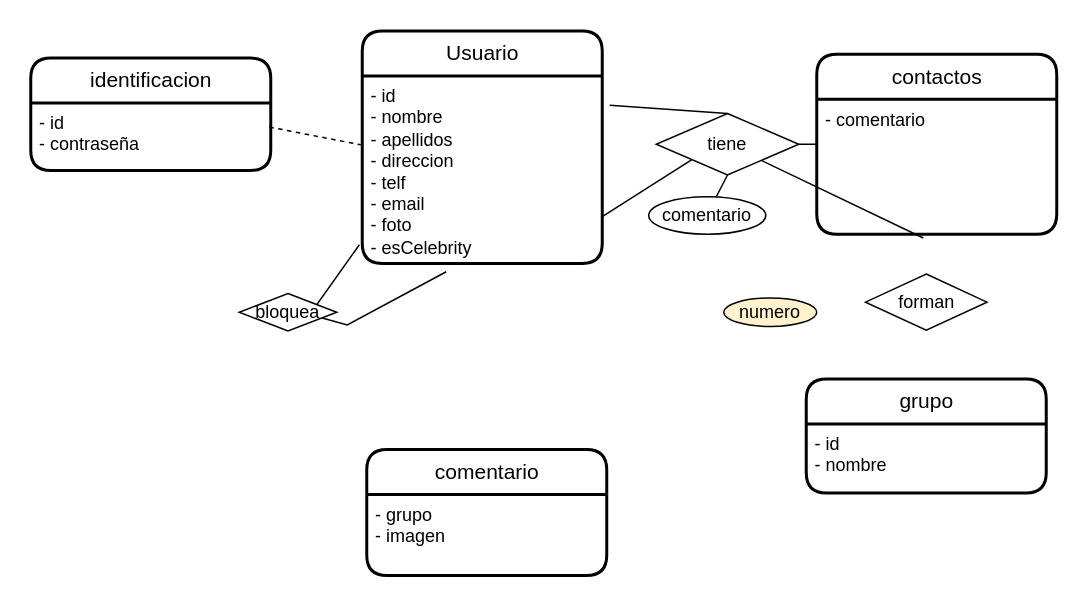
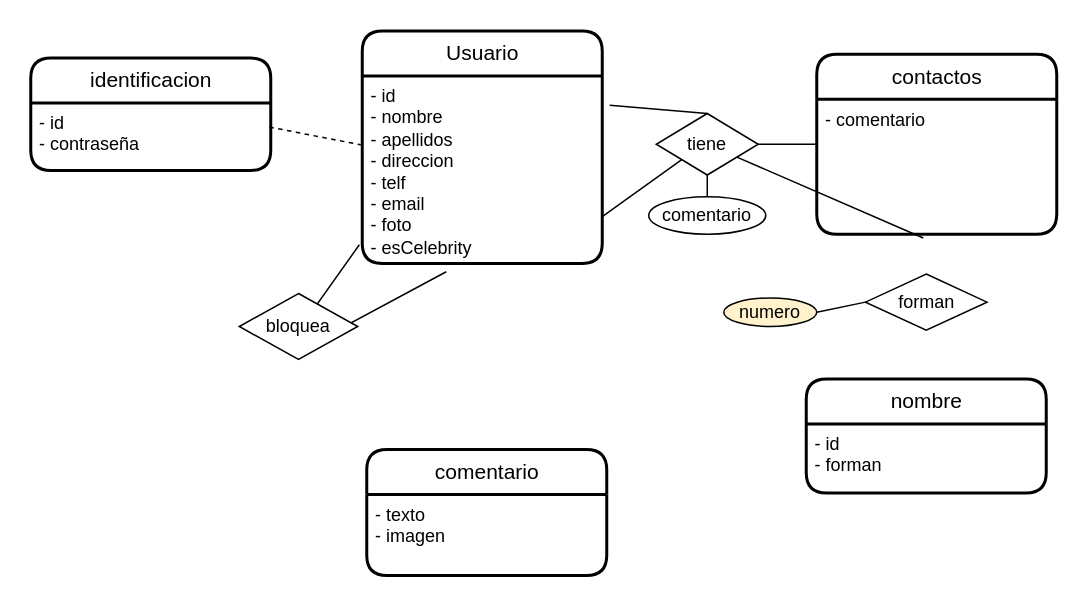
(728, 144) -> (707, 144)
none -> (841, 307)
(288, 312) -> (299, 326)
(927, 401) -> (927, 401)
(853, 456) -> (853, 456)
(411, 526) -> (411, 526)
